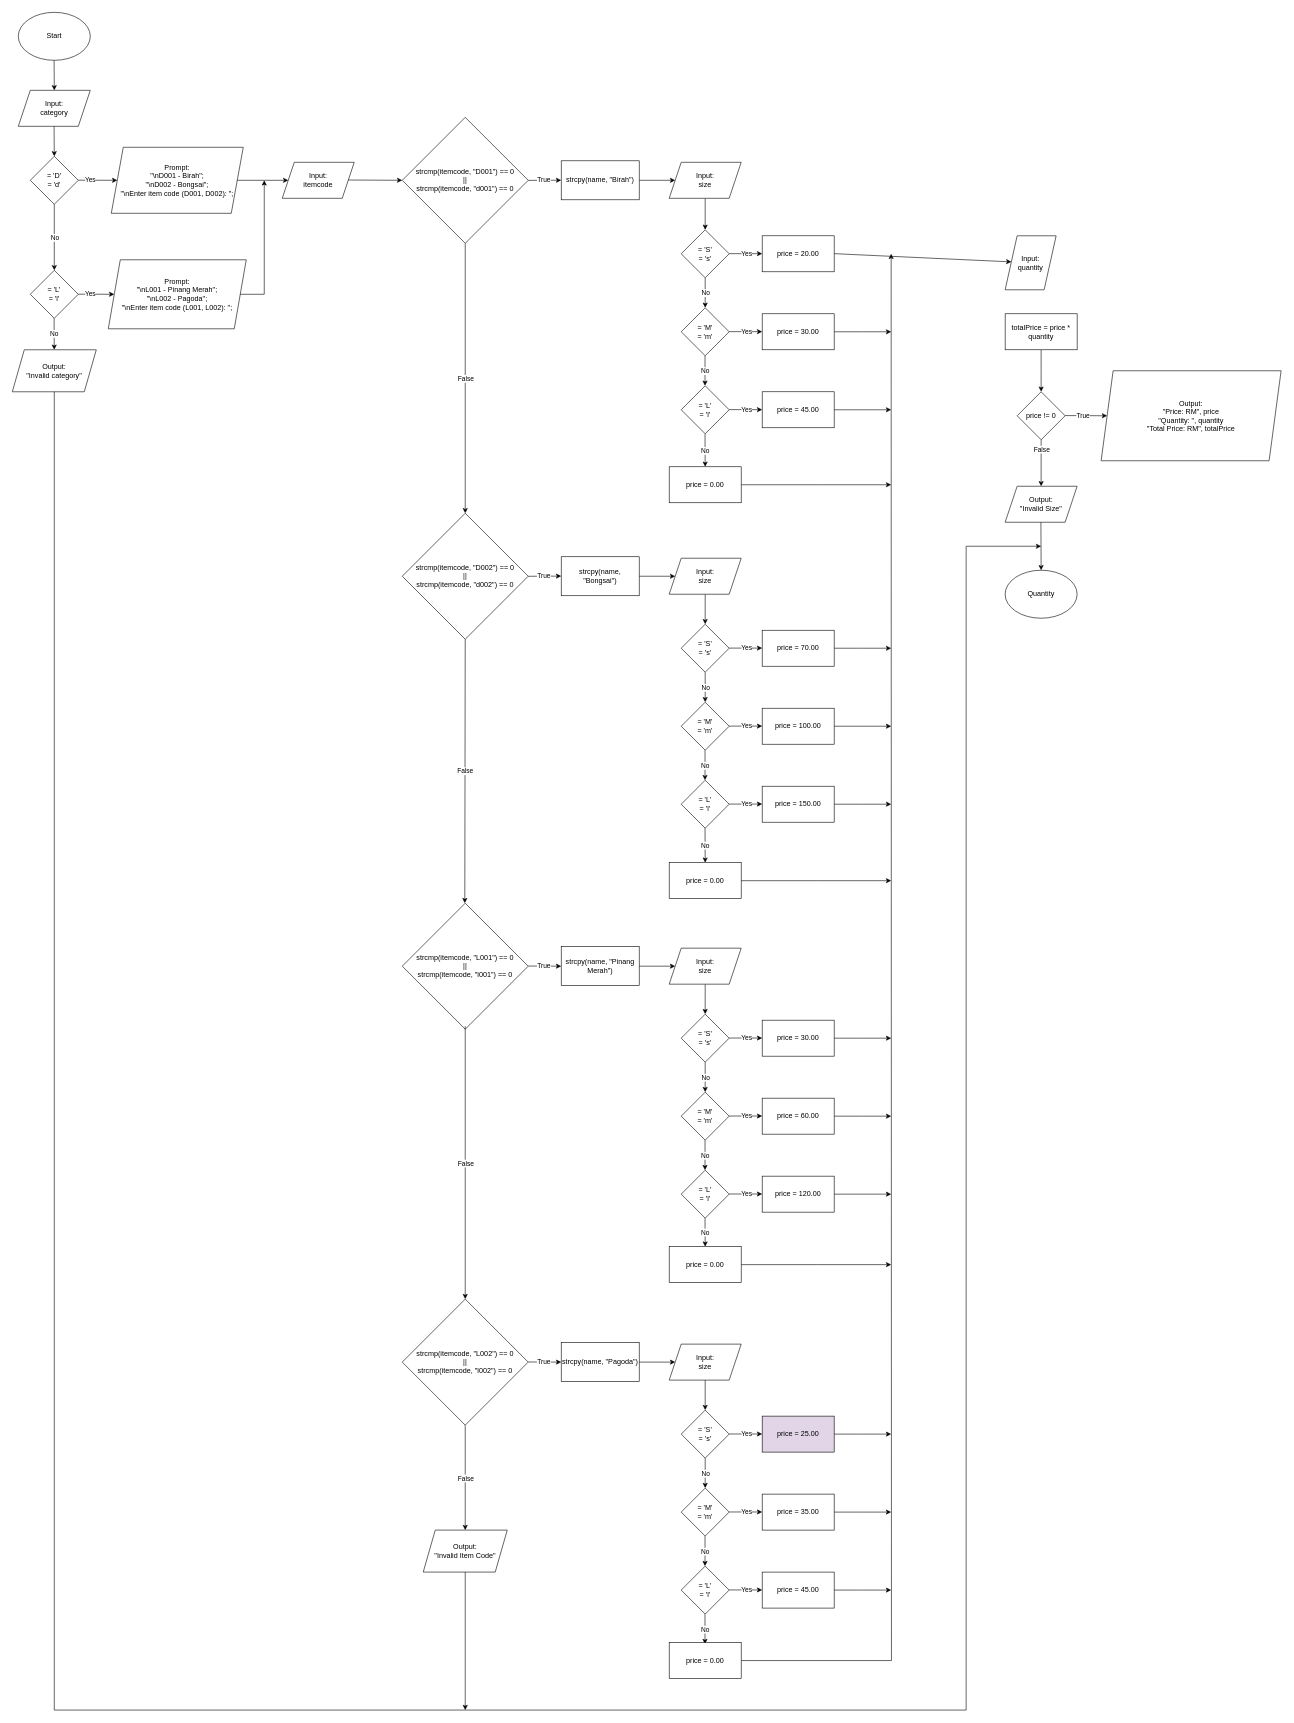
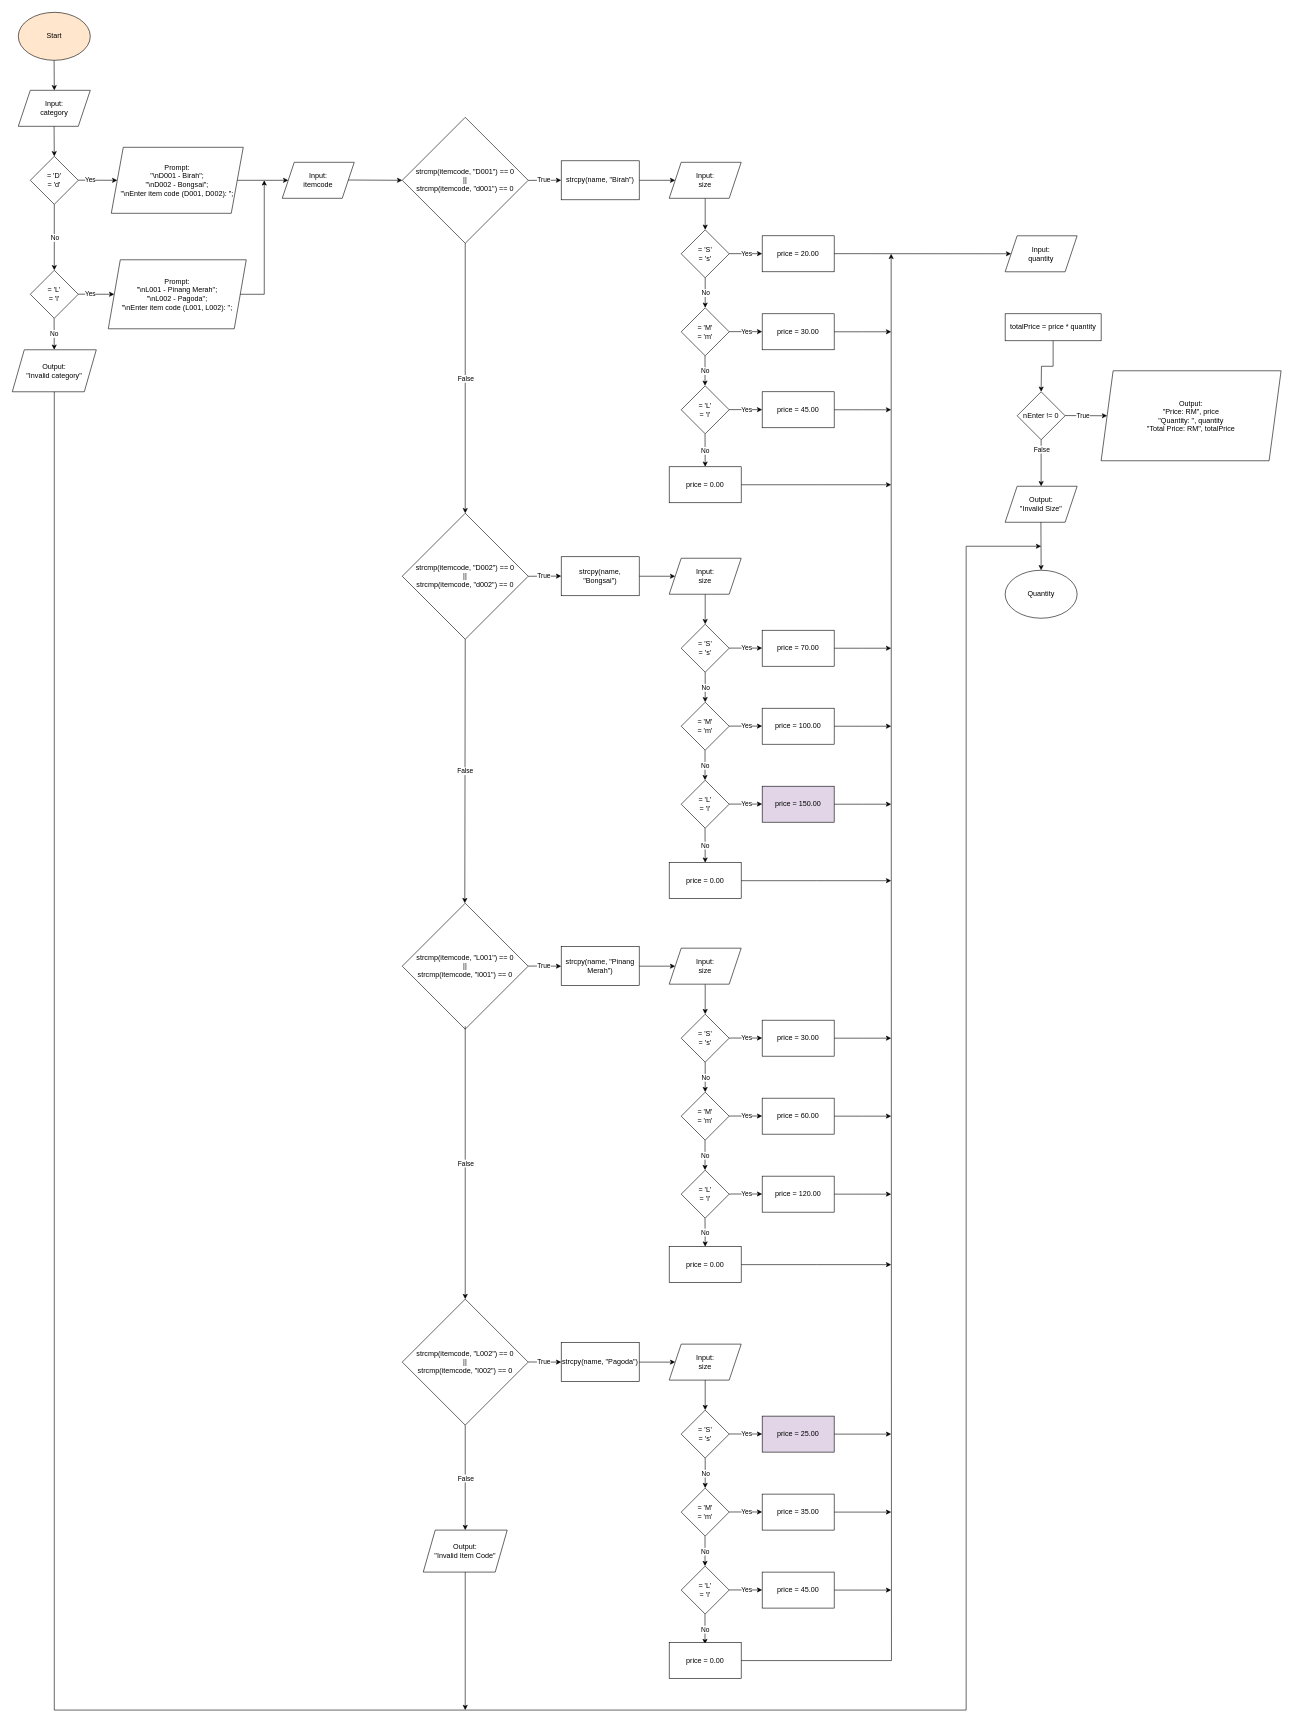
(54, 36) -> (54, 36)
(1031, 263) -> (1041, 254)
(1041, 332) -> (1053, 327)
(1041, 416) -> (1041, 416)
(798, 804) -> (798, 804)
